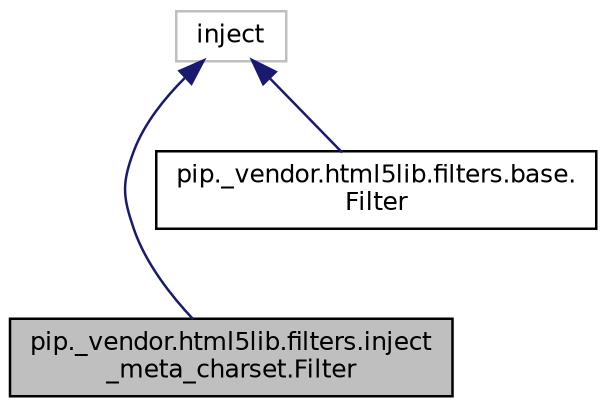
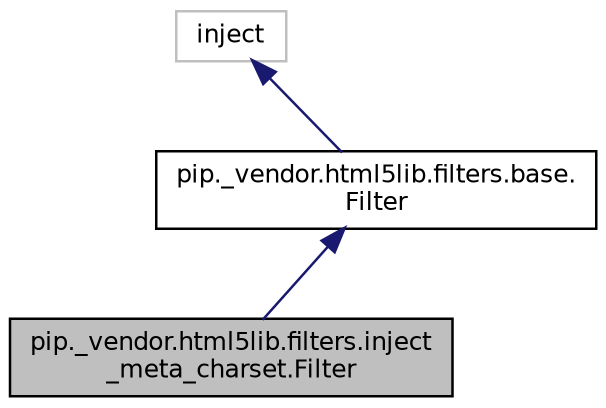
(126, 199) -> (295, 283)
